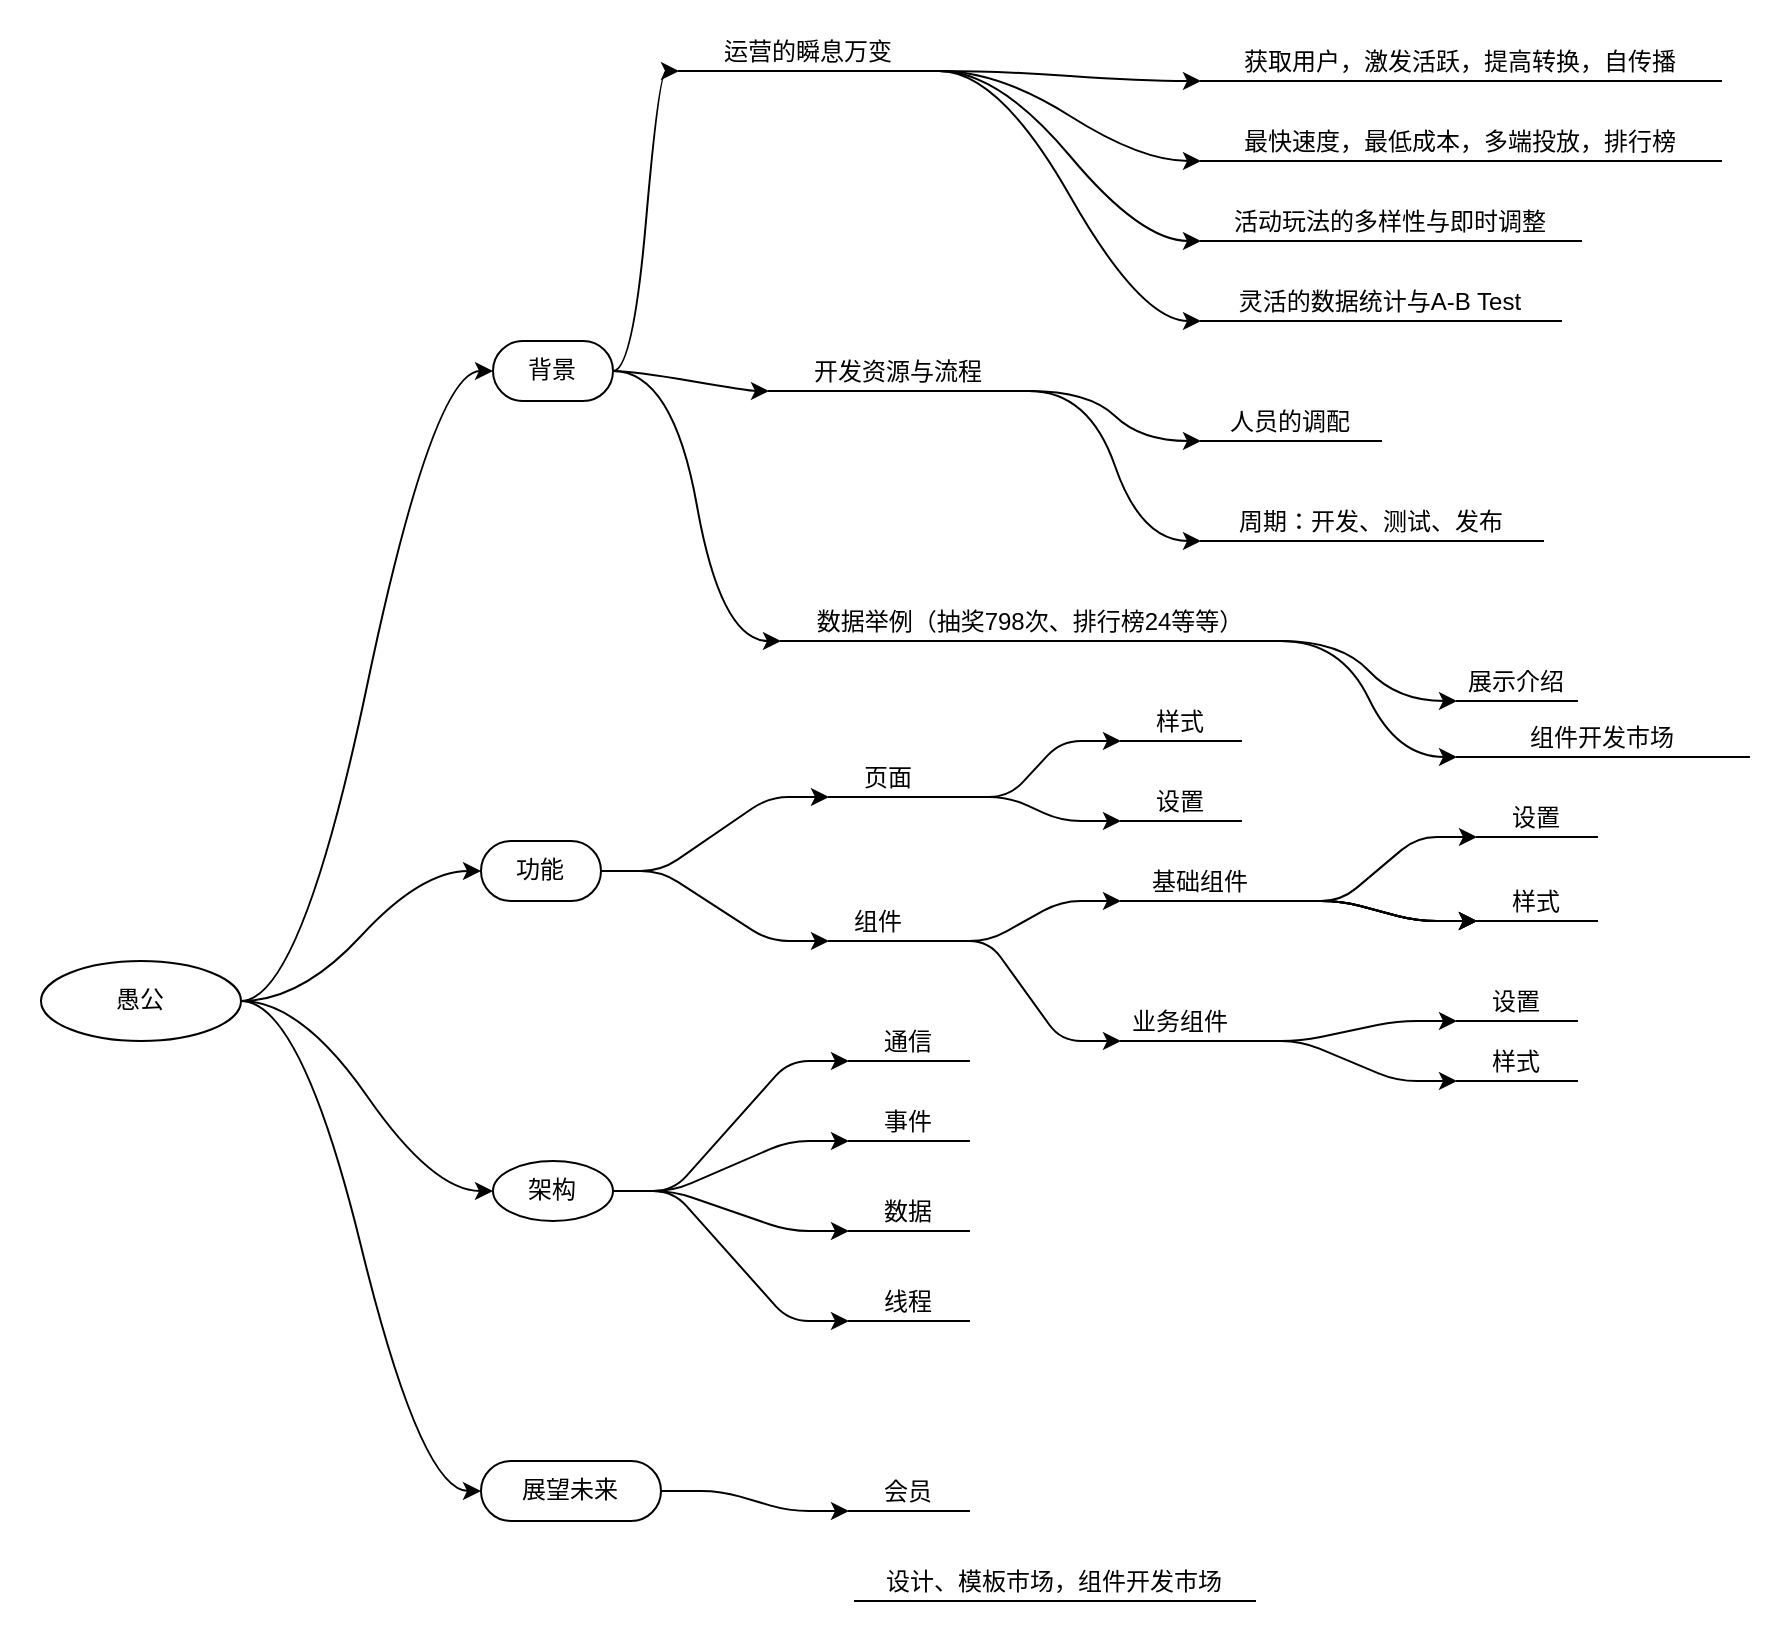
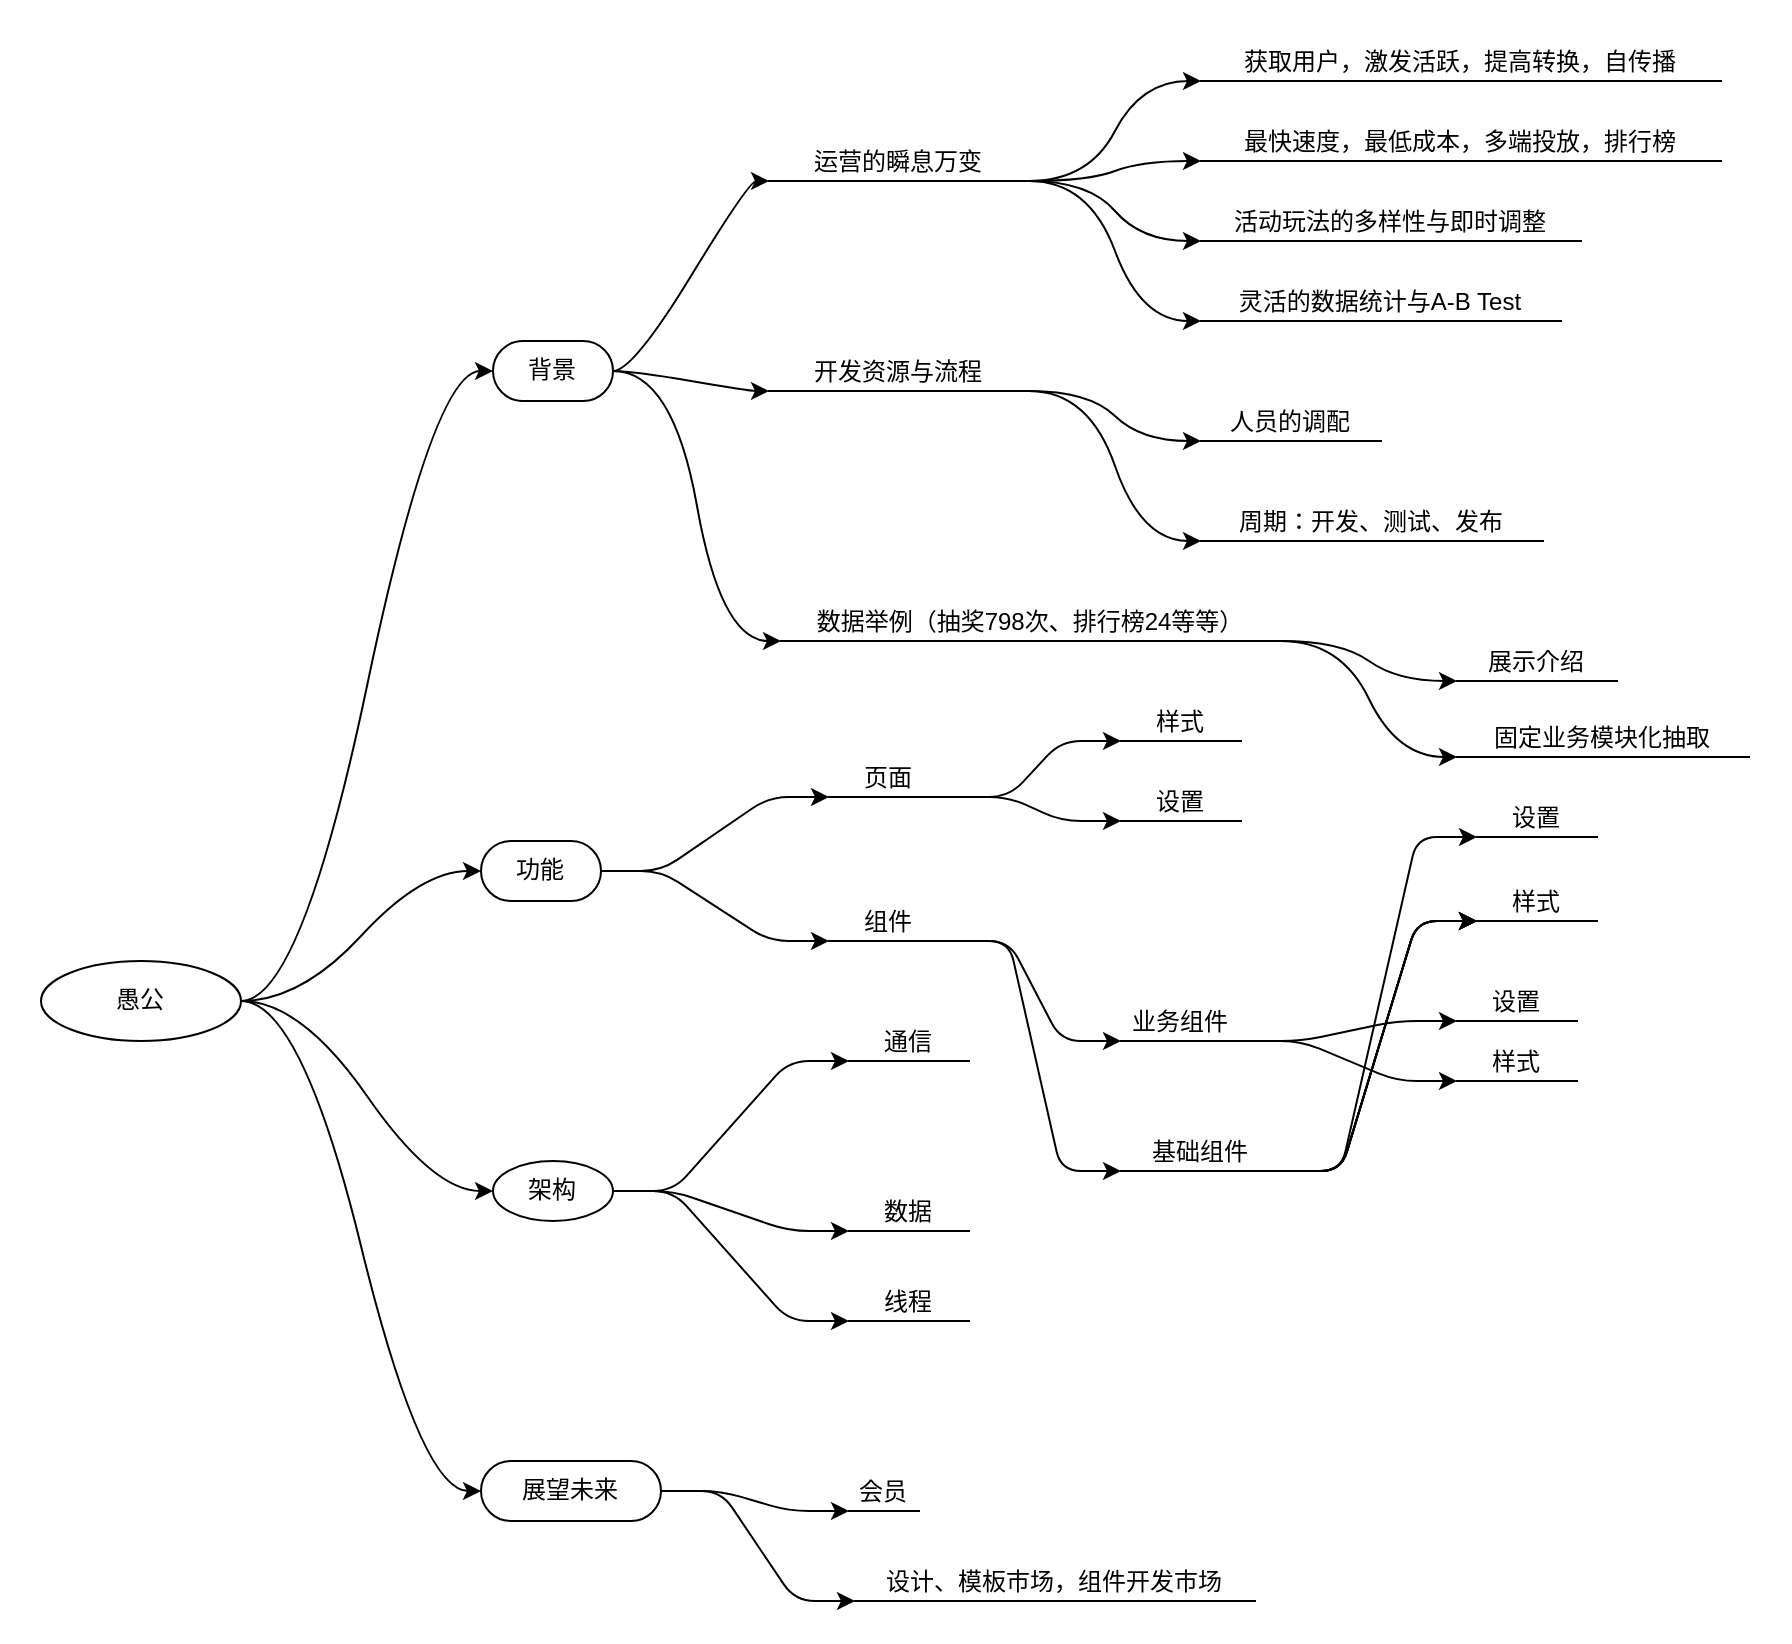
(809, 51) -> (899, 161)
(1517, 671) -> (1537, 661)
(1603, 737) -> (1603, 737)
(1201, 881) -> (1201, 1151)
(879, 921) -> (889, 921)
(909, 1121) -> none
(750, 1158) -> none
(909, 1491) -> (884, 1491)
none -> (769, 1563)
